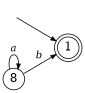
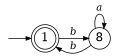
none -> (71, 38)
